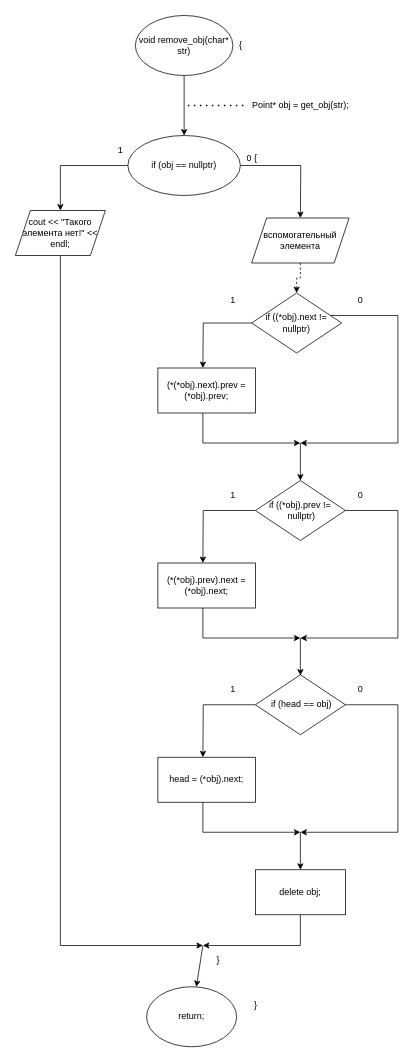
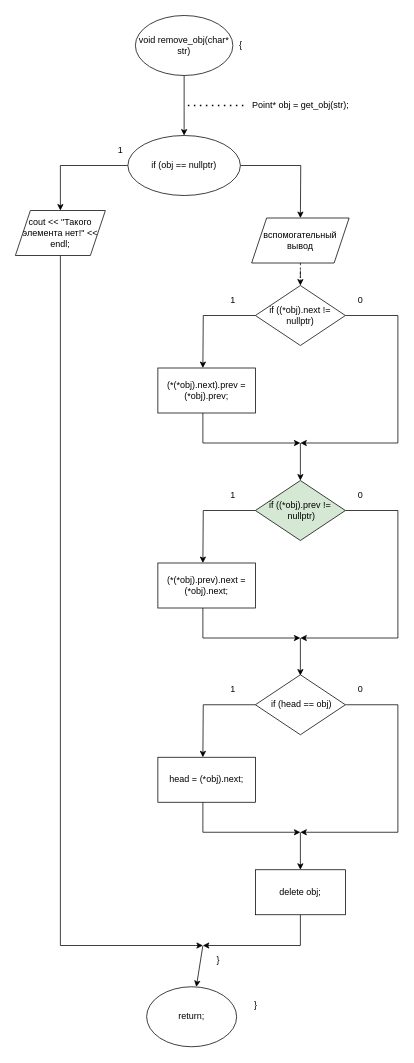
(252, 158) -> none
(300, 240) -> (300, 240)
(297, 323) -> (300, 315)
(300, 510) -> (300, 510)
